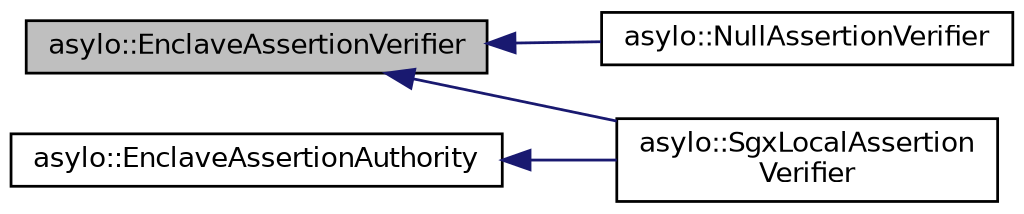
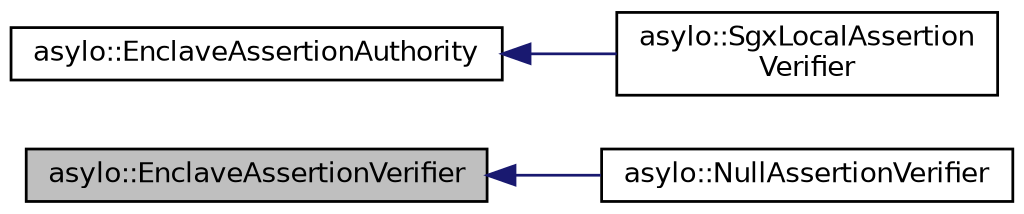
(515, 100) -> none
